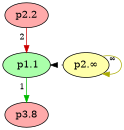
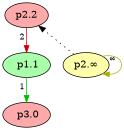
(60, 65) -> (59, 42)
(27, 115) -> (27, 115)
